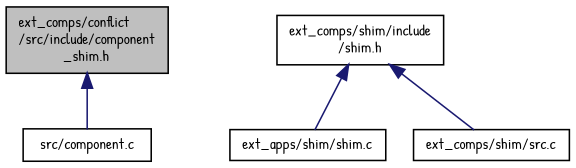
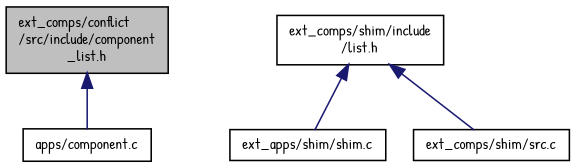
(87, 40) -> (87, 40)
(360, 40) -> (360, 40)
(87, 145) -> (87, 145)
